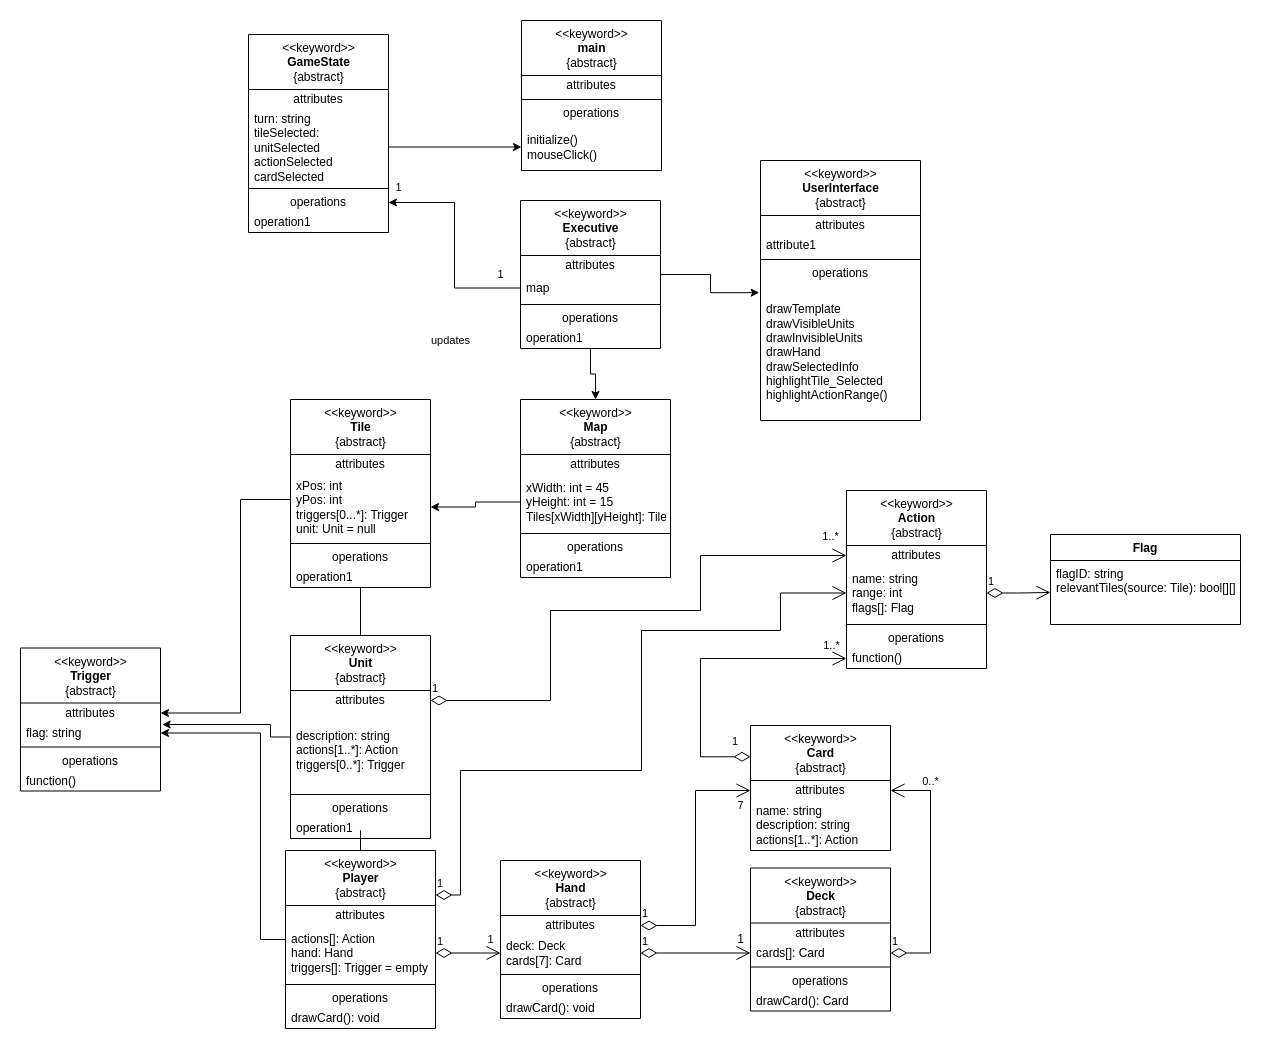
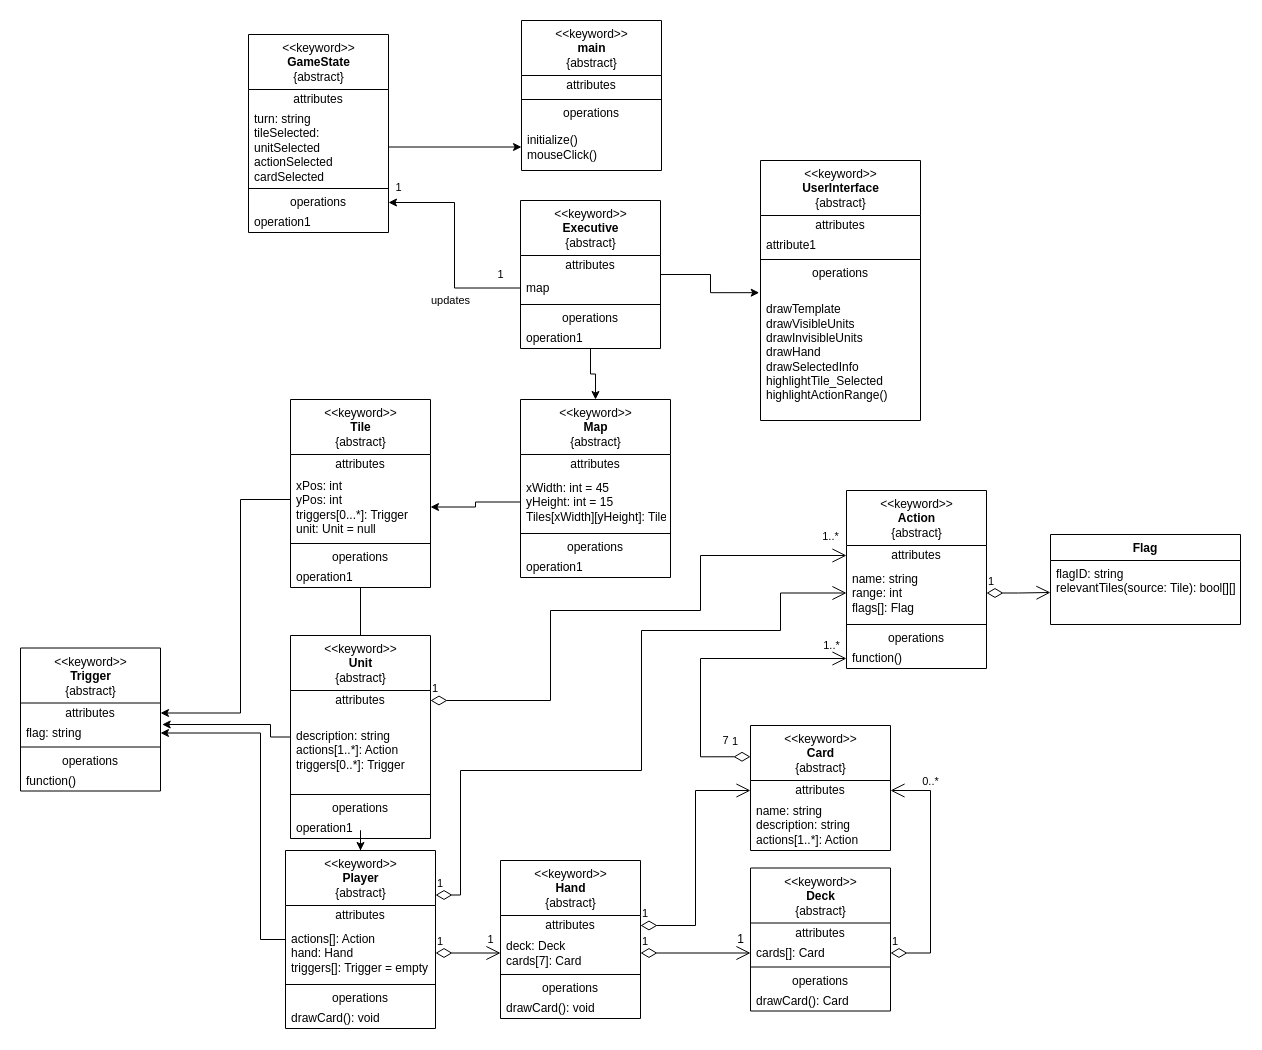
(451, 341) -> (451, 301)
(741, 806) -> (726, 741)
(361, 845) -> (361, 842)
